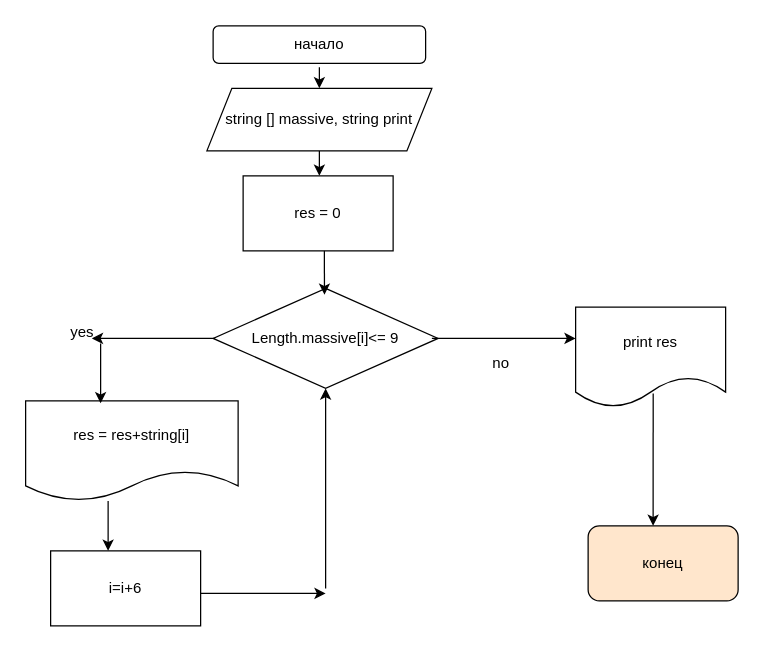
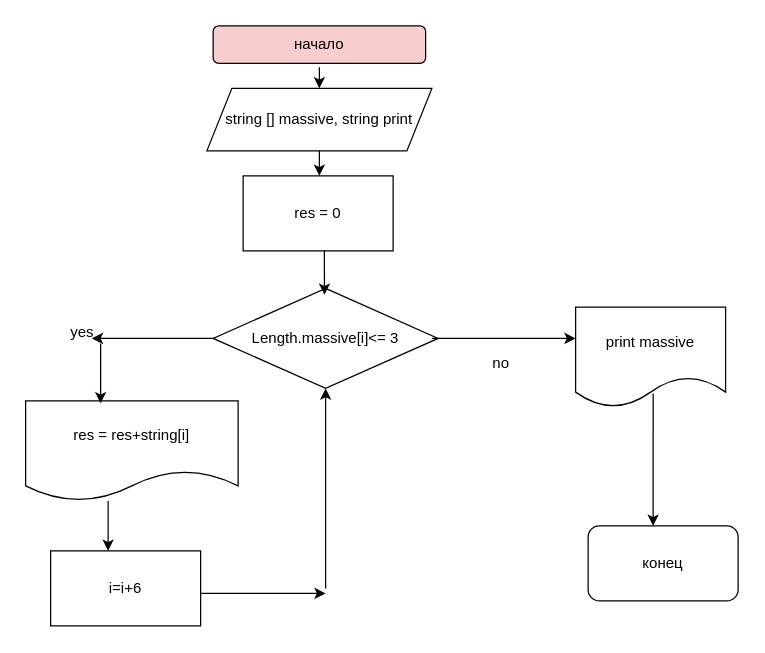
(319, 44) -> (319, 44)
(326, 338) -> (326, 338)
(651, 342) -> (651, 342)
(663, 563) -> (663, 563)
